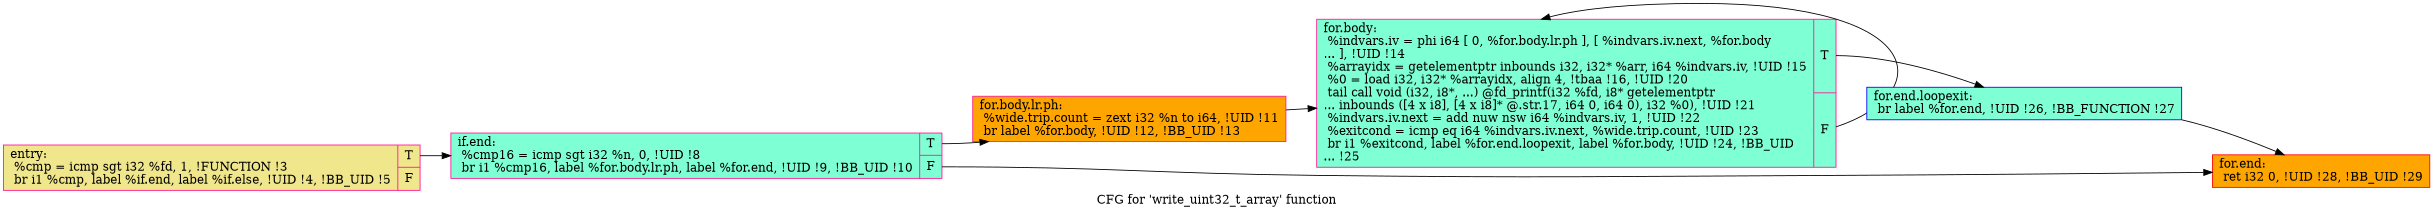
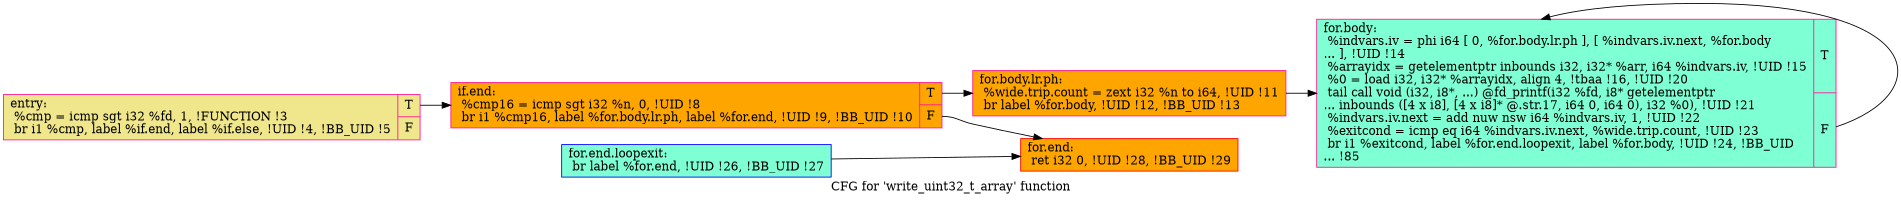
(1907, 64) -> none
(2024, 110) -> (696, 167)
(696, 156) -> (696, 105)
(1342, 157) -> (1342, 157)
